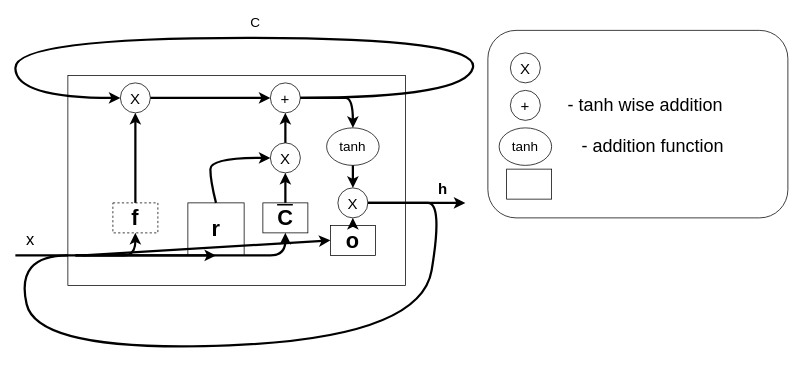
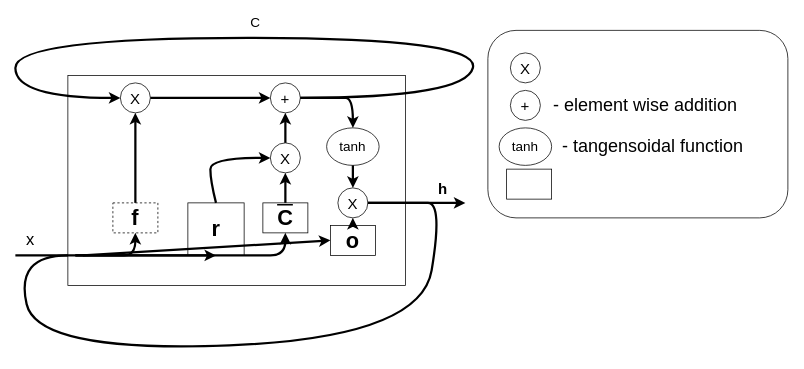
(645, 105) -> (645, 105)
(653, 147) -> (653, 147)
